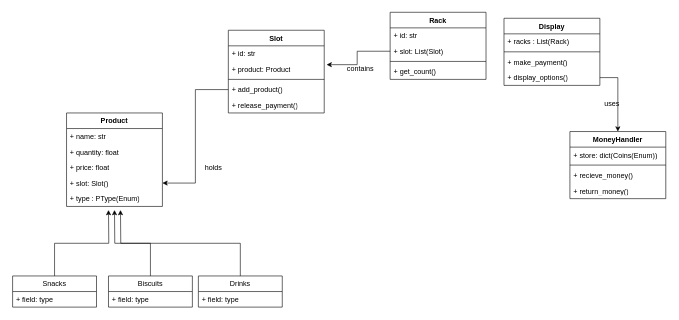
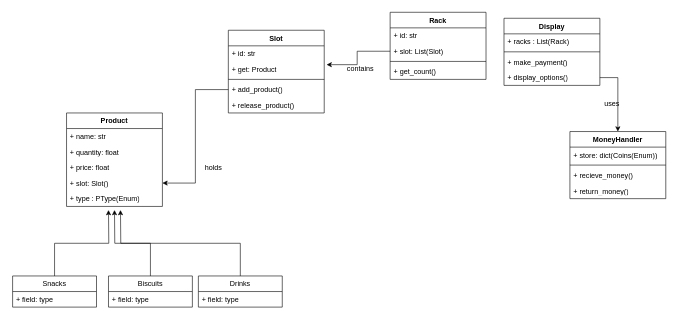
(265, 70) -> (257, 70)
(268, 106) -> (268, 106)
